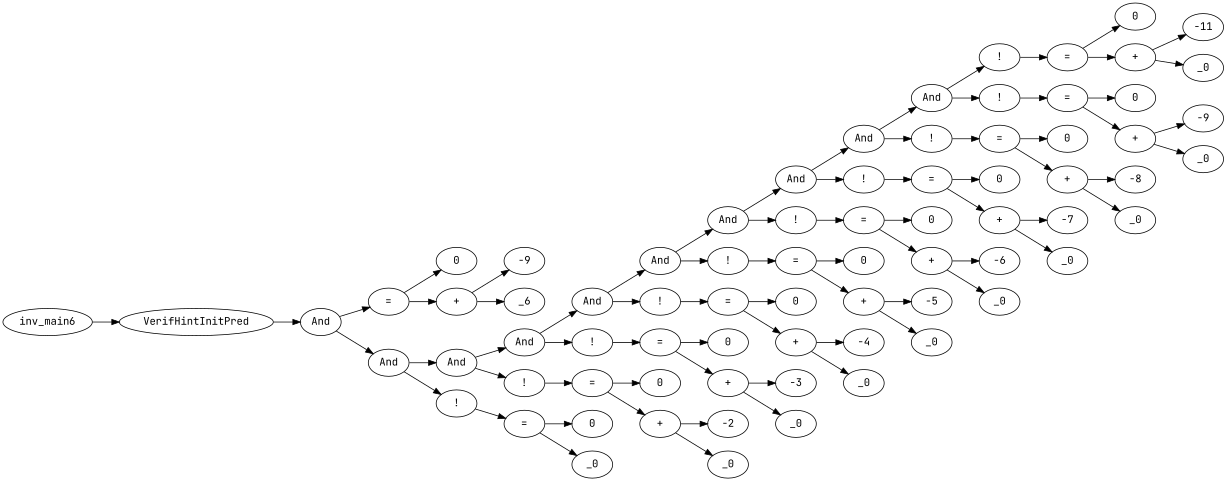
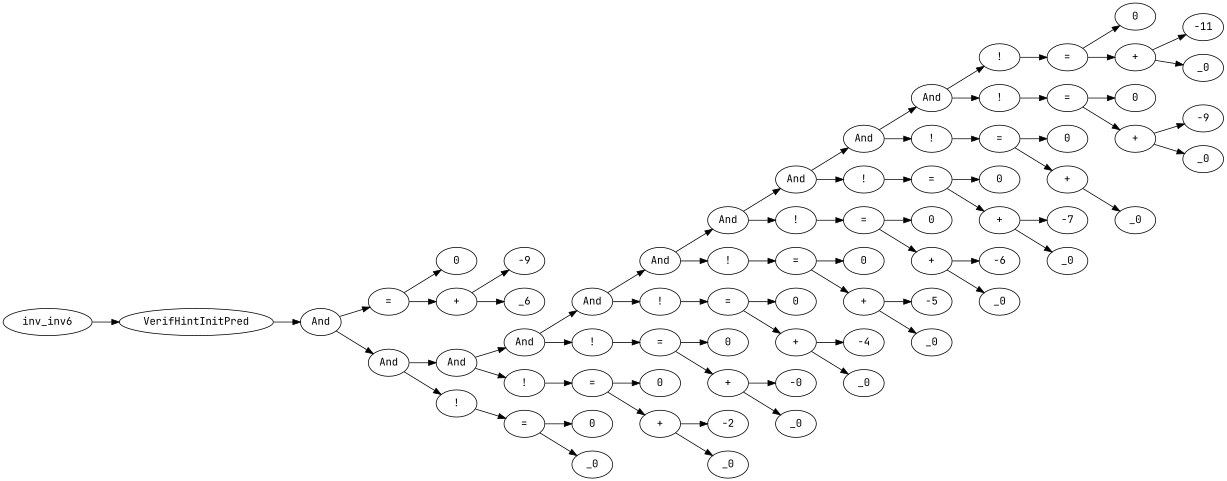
(1135, 179) -> none
(48, 322) -> (48, 322)
(796, 383) -> (796, 383)
